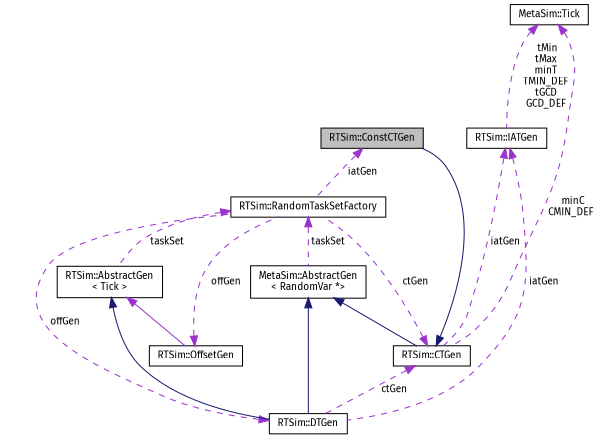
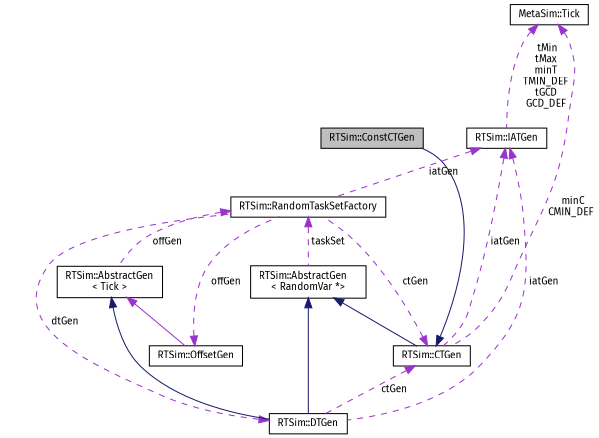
(336, 176) -> (402, 174)
(166, 242) -> (166, 242)
(308, 282) -> (308, 282)
(64, 322) -> (64, 322)
